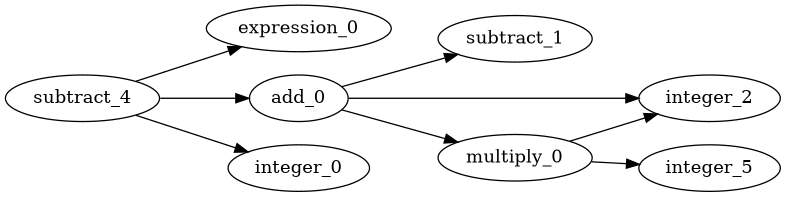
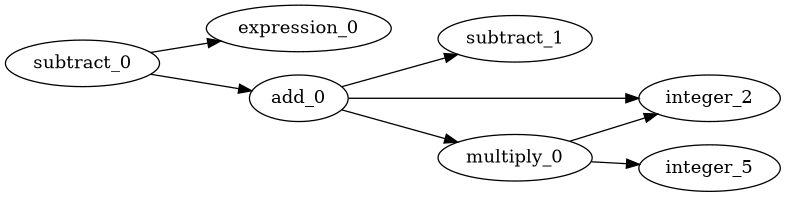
(82, 98) -> (82, 63)
(299, 168) -> none
